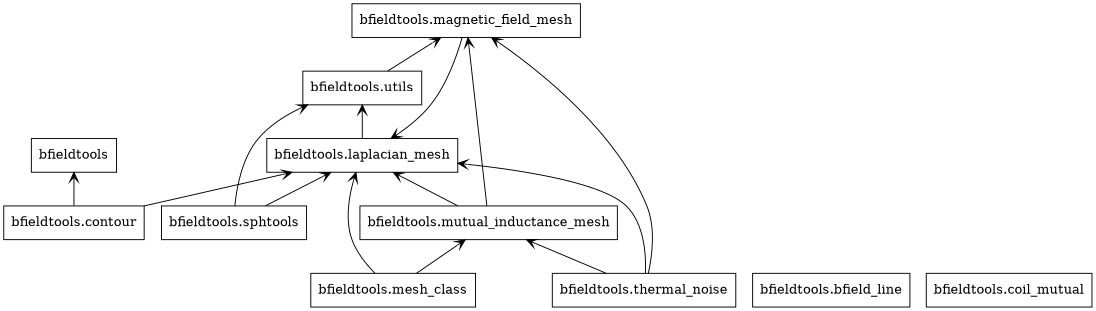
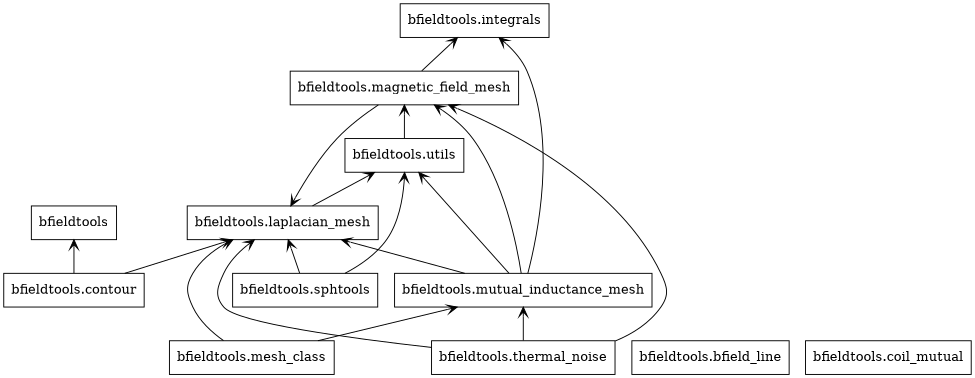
none -> (475, 21)
none -> (467, 226)
